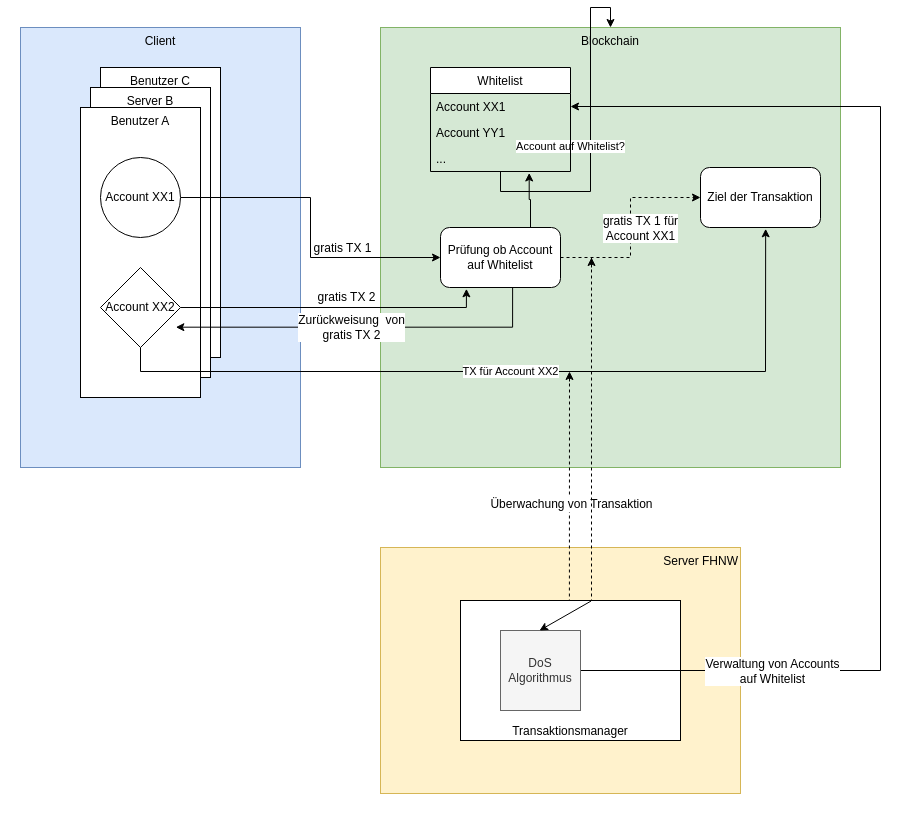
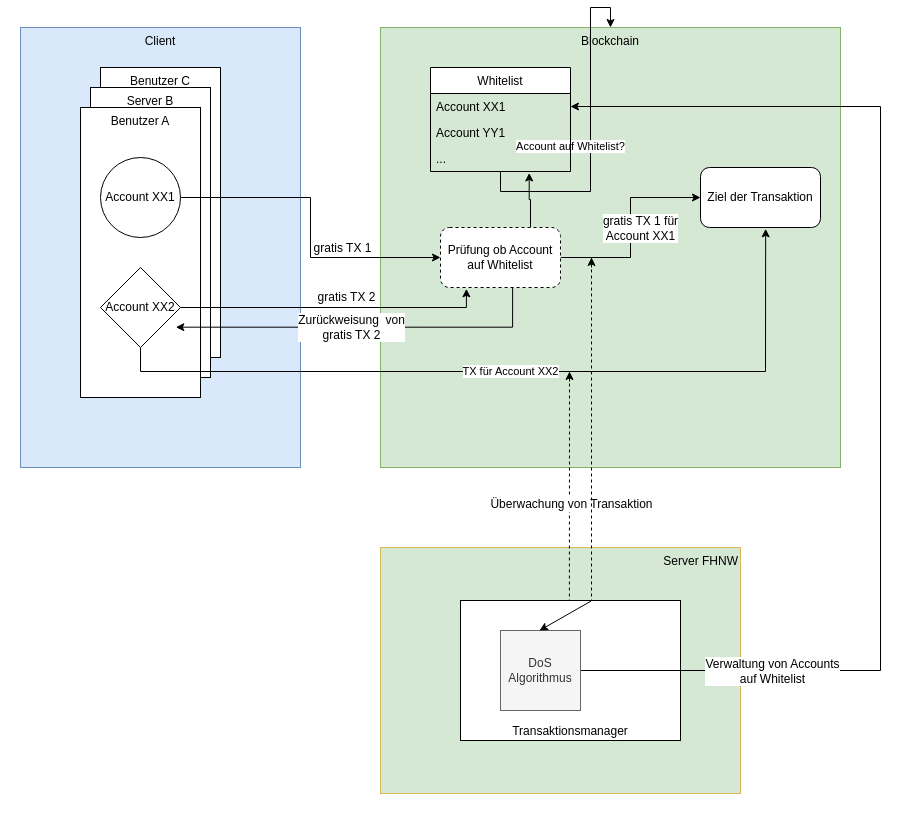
(501, 258) -> (501, 258)
(604, 258) -> (604, 258)
(703, 562) -> (703, 562)
